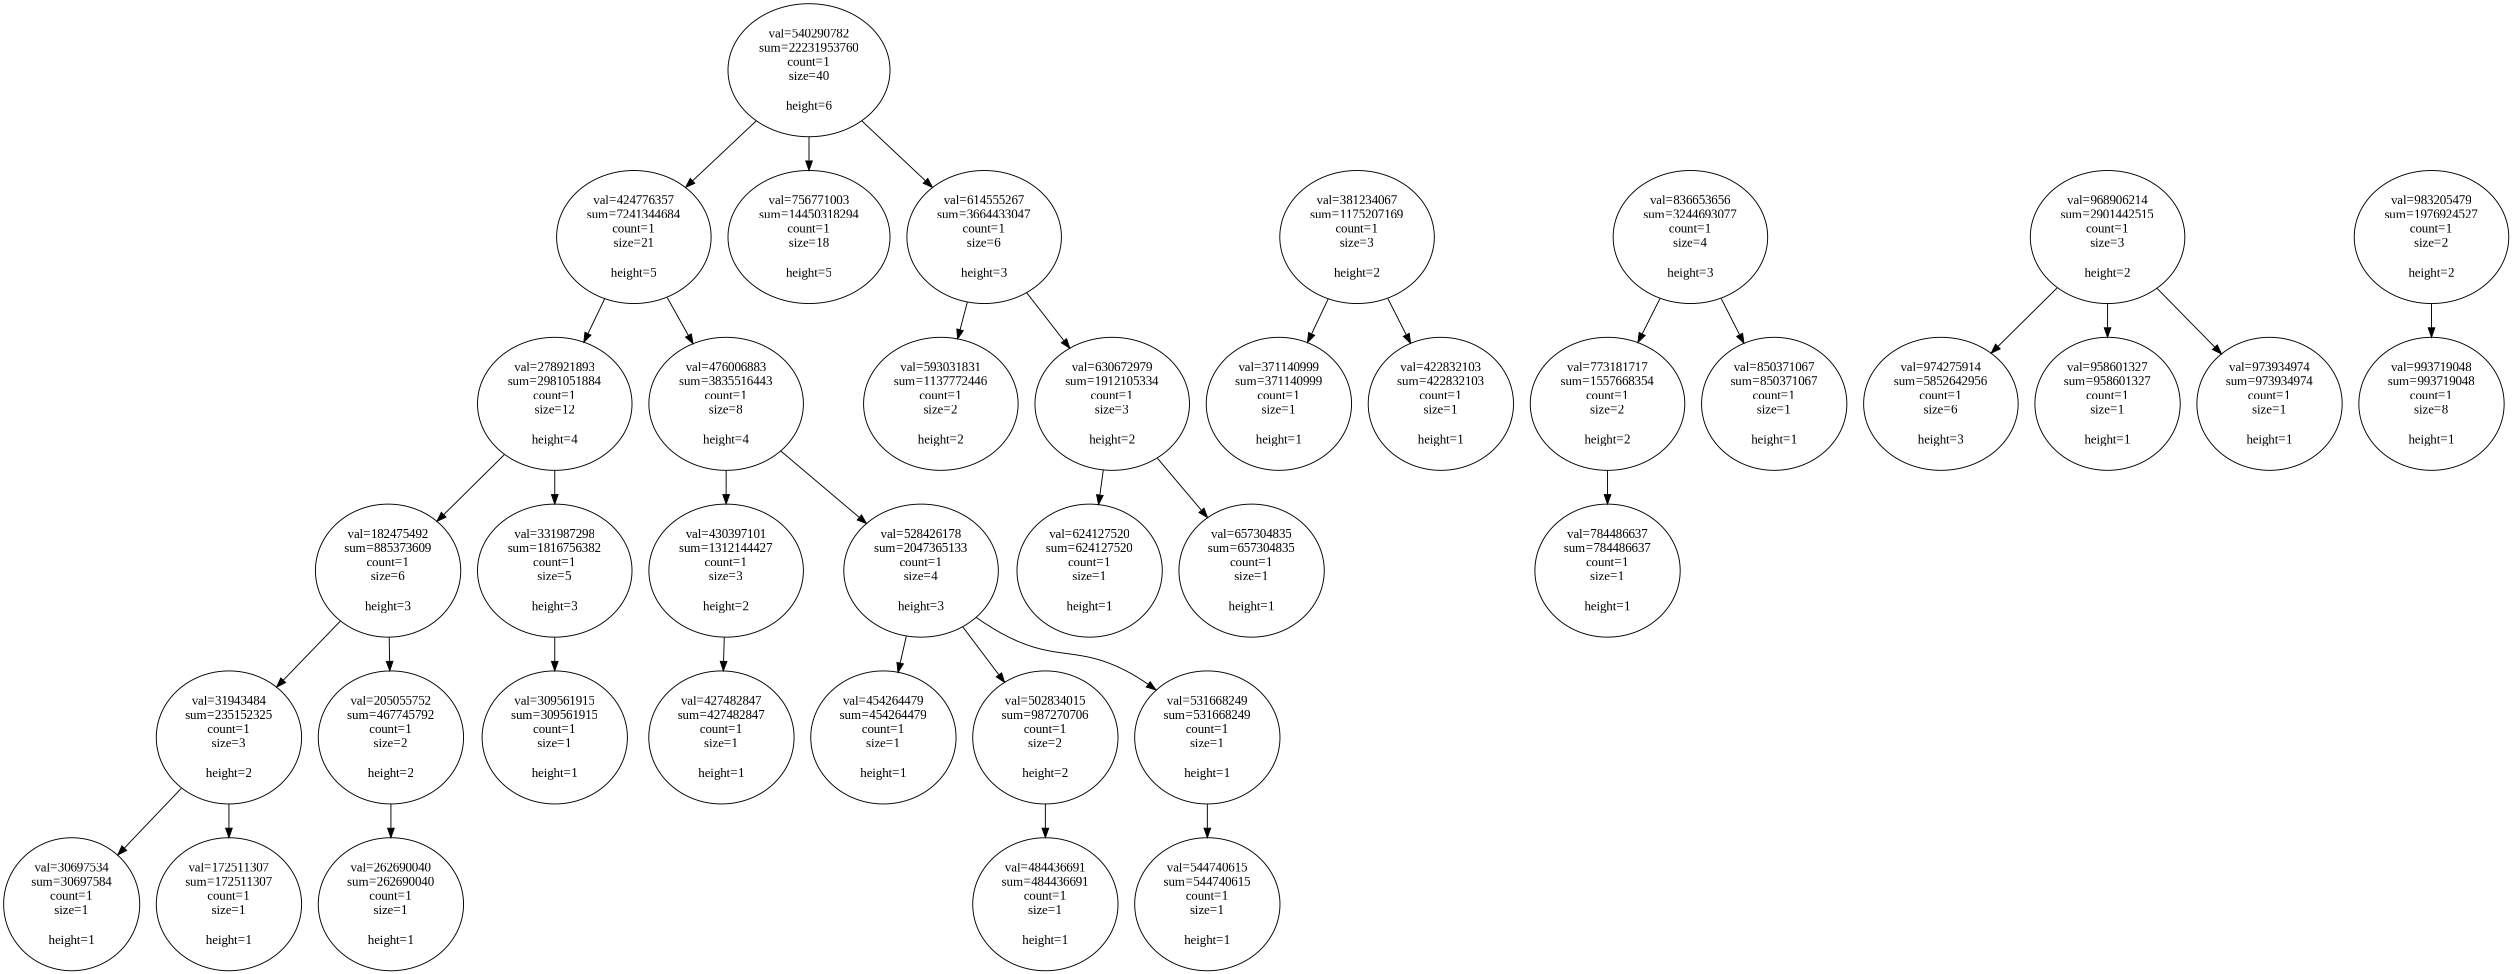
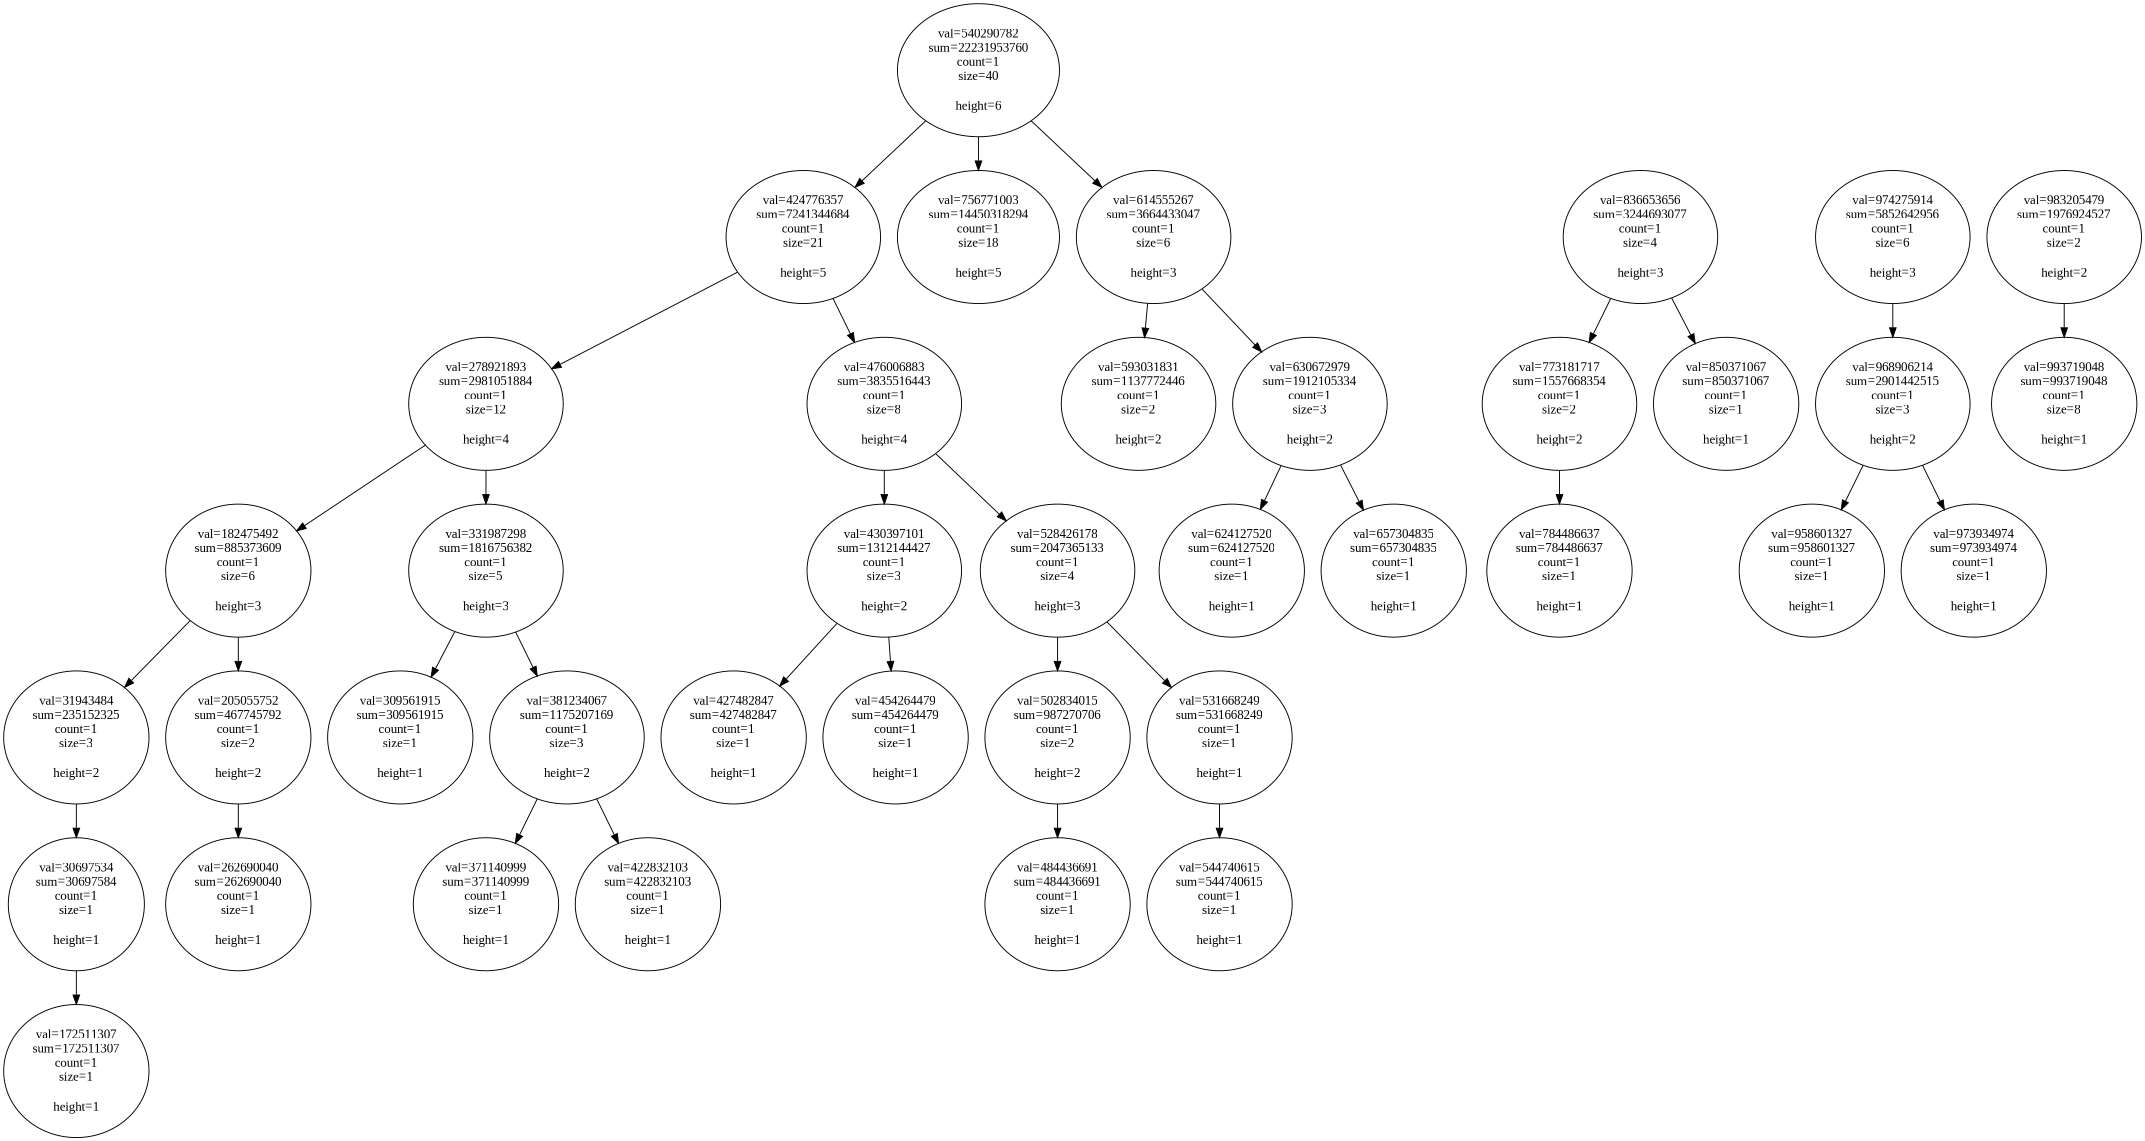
(2027, 317) -> (1893, 316)
none -> (524, 650)
(903, 650) -> (890, 649)
(229, 816) -> (76, 983)
